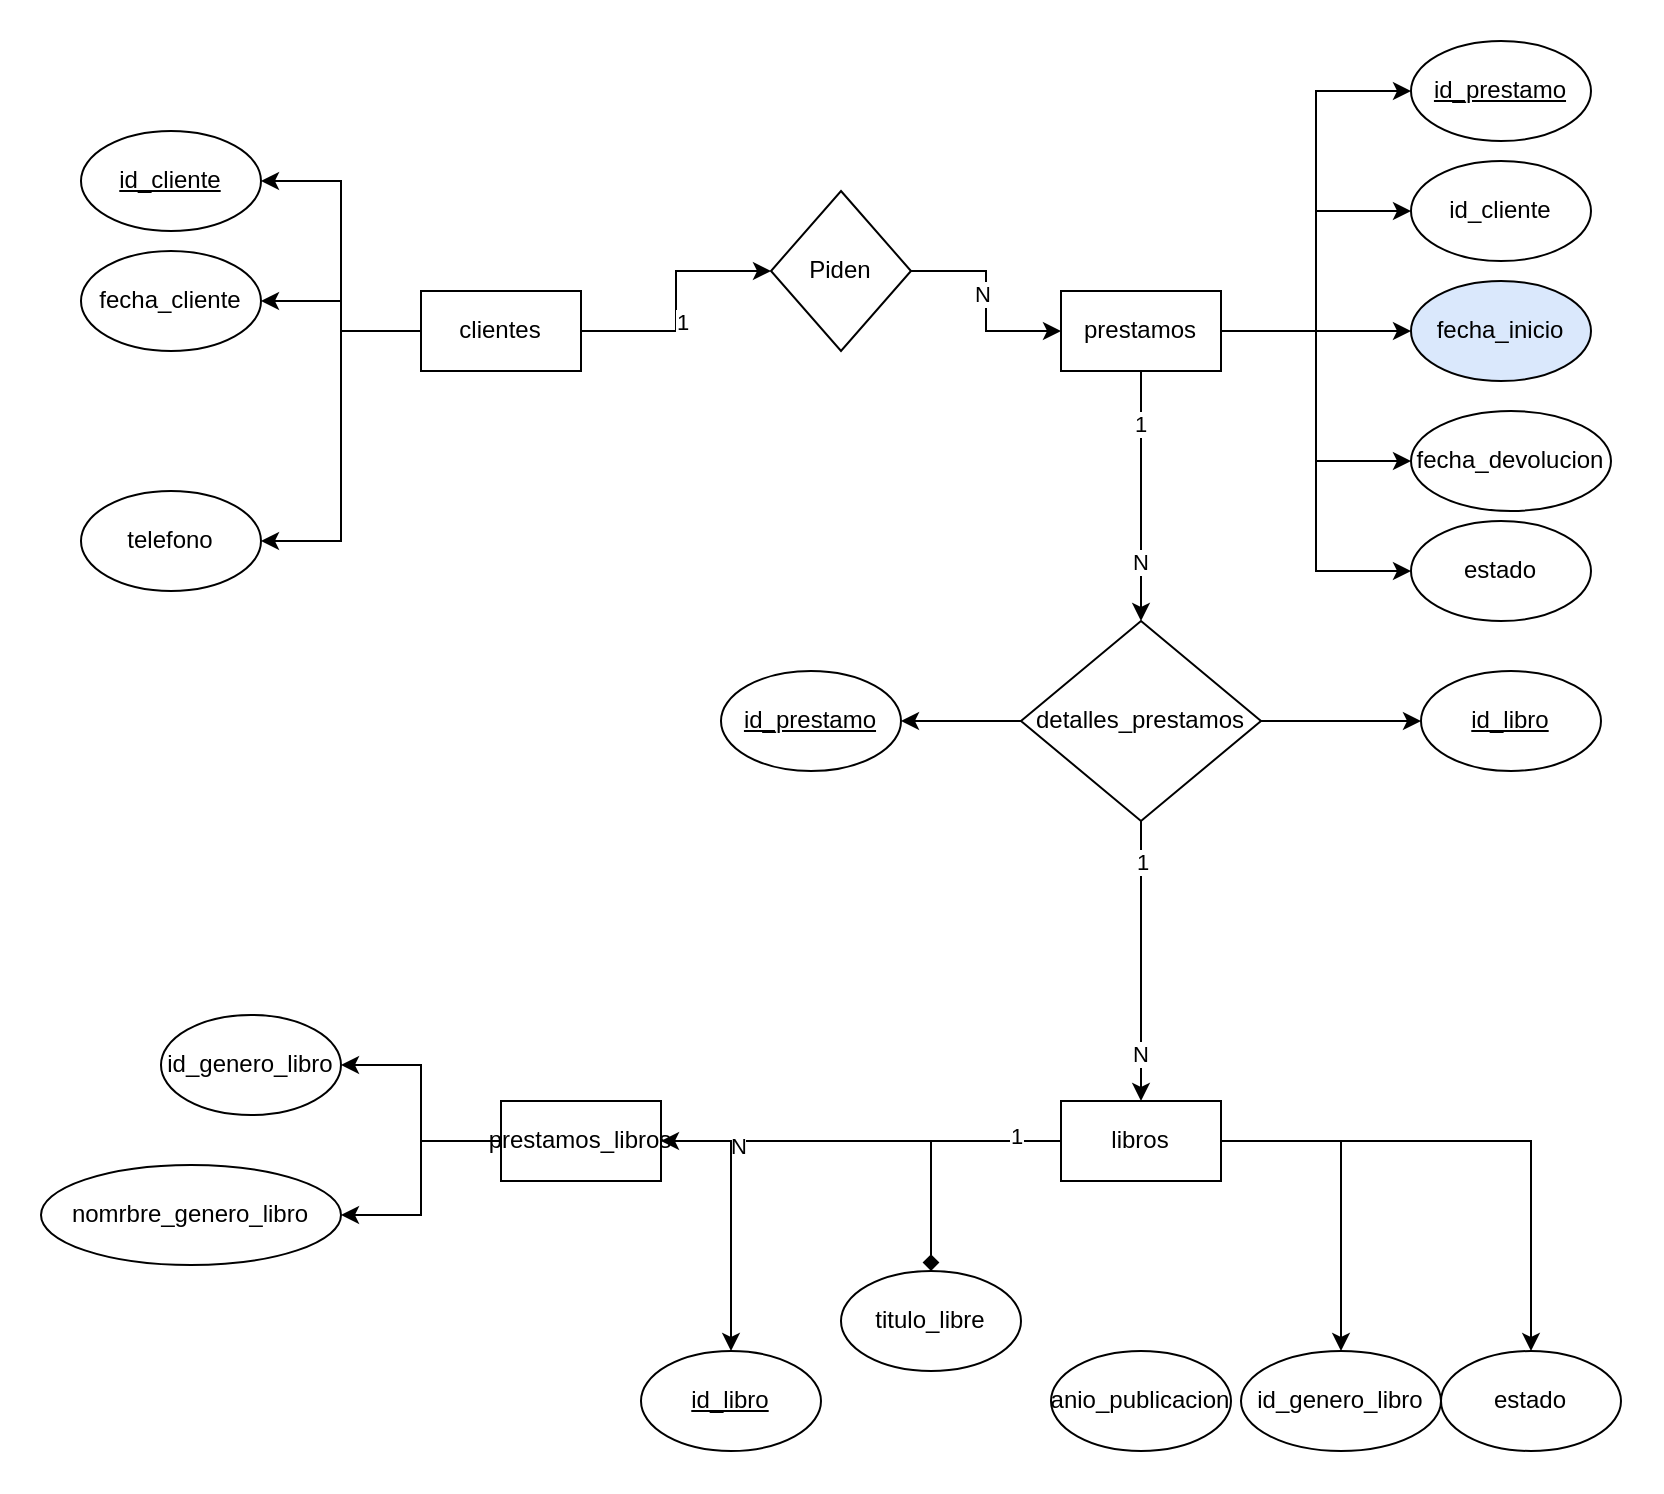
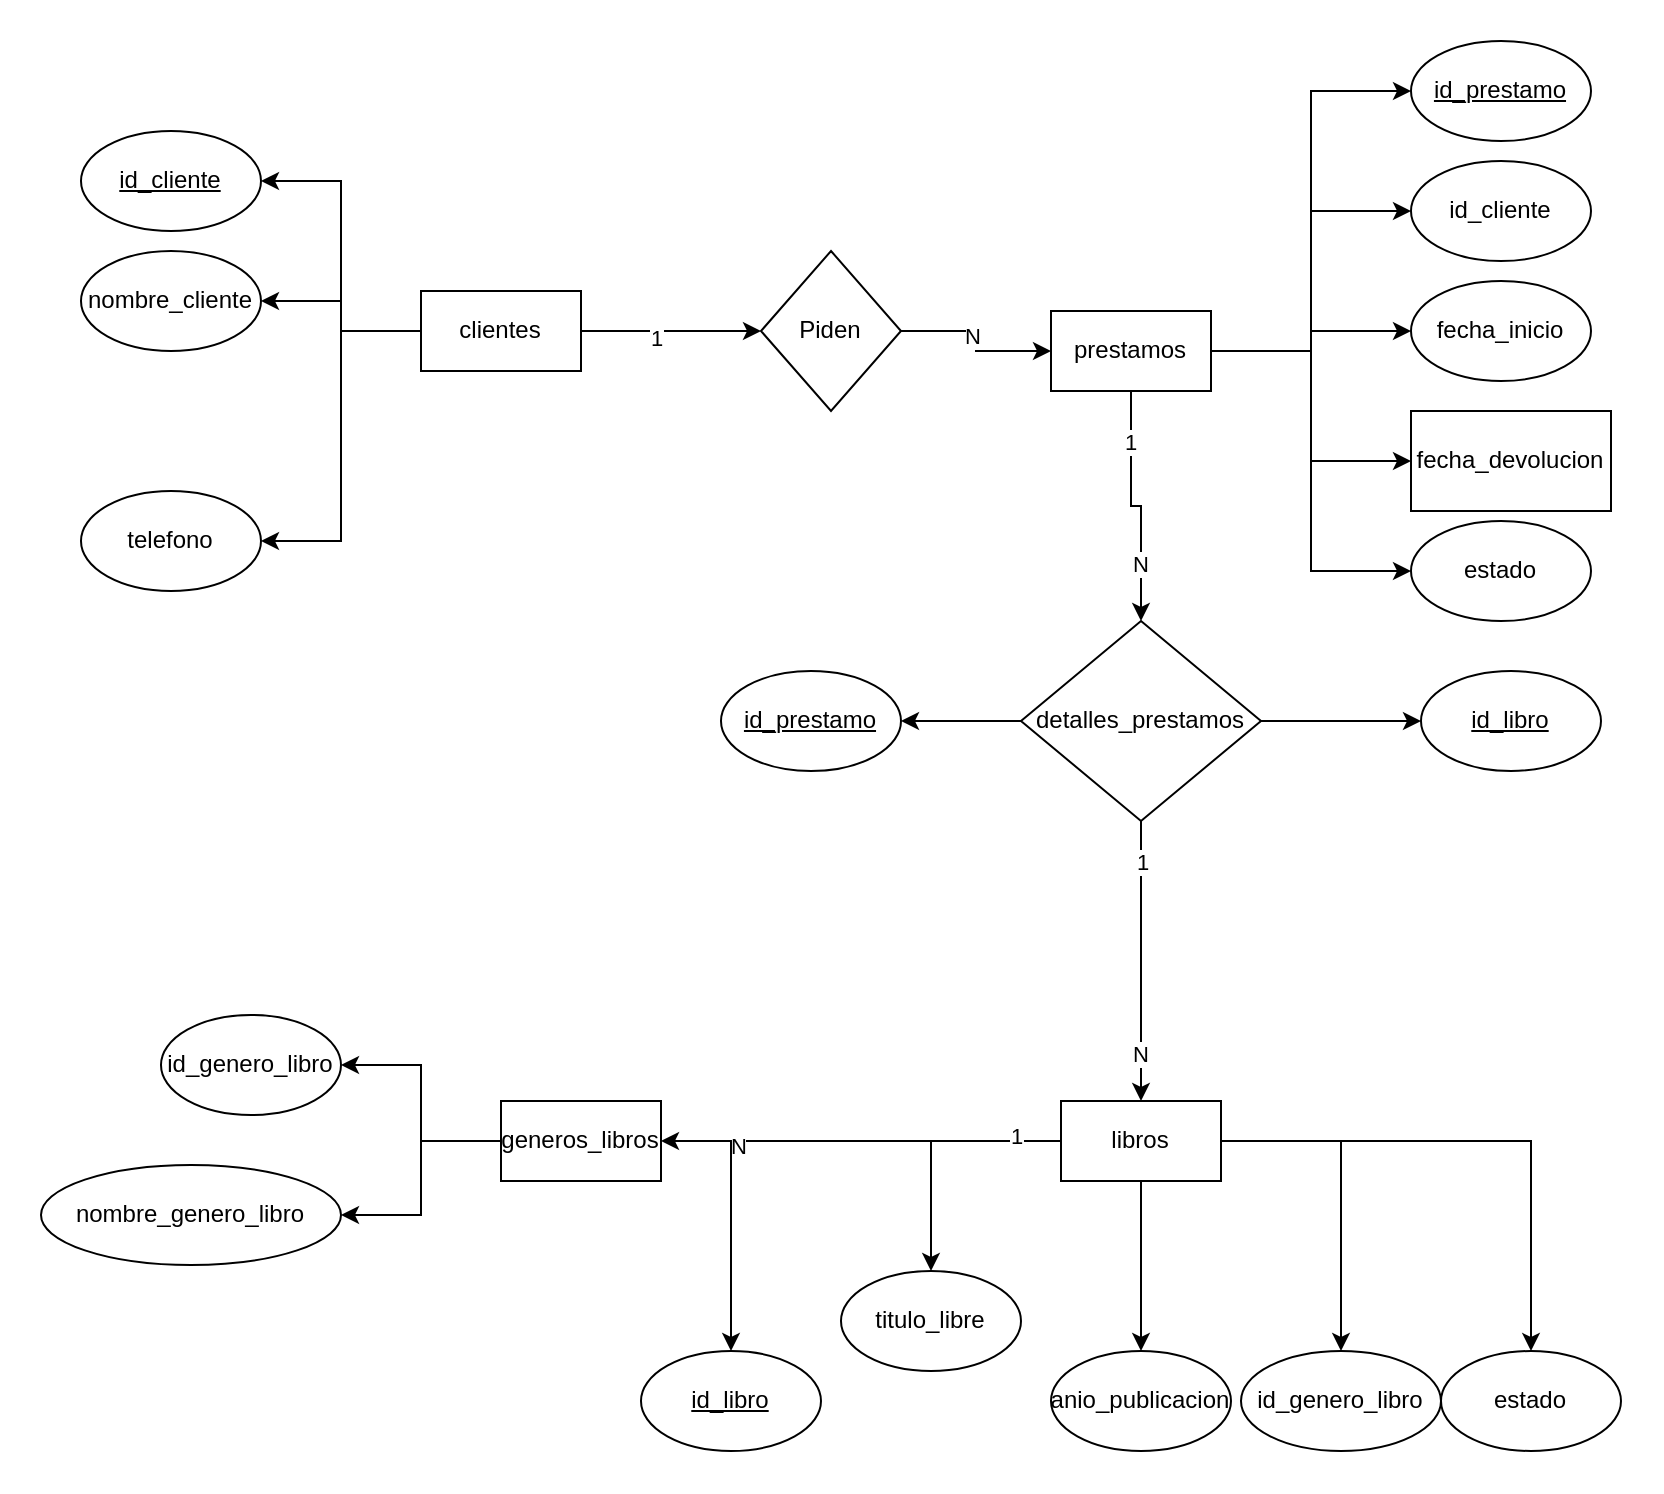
(841, 271) -> (831, 331)
(171, 301) -> (171, 301)
(1141, 331) -> (1131, 351)
(1501, 331) -> (1501, 331)
(1511, 461) -> (1511, 461)
(581, 1141) -> (581, 1141)
(191, 1215) -> (191, 1215)
(931, 1255) -> (931, 1256)
none -> (1141, 1259)
